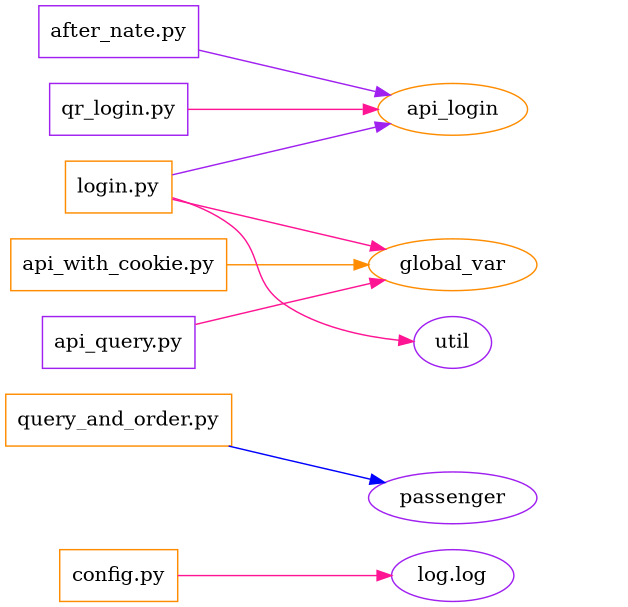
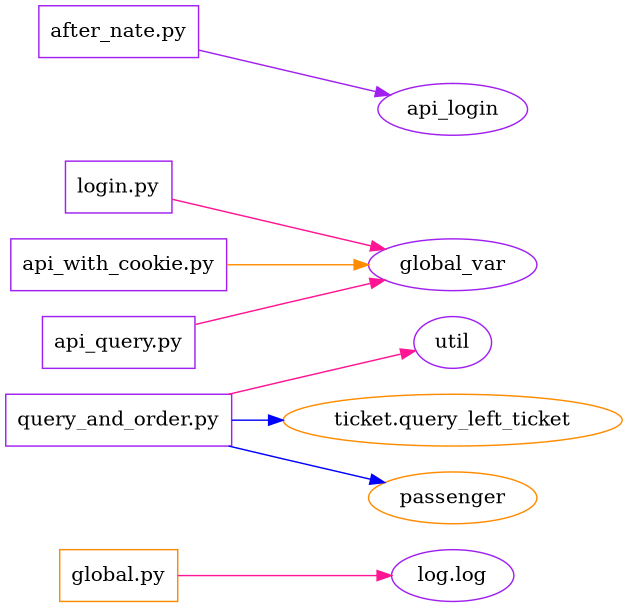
(119, 109) -> none
(453, 109) -> (453, 109)
(274, 151) -> none
(119, 187) -> (119, 187)
(119, 265) -> (119, 265)
(453, 265) -> (453, 265)
(270, 290) -> (315, 374)
(119, 420) -> (119, 420)
none -> (453, 420)
(453, 498) -> (453, 498)
(119, 576) -> (119, 576)
